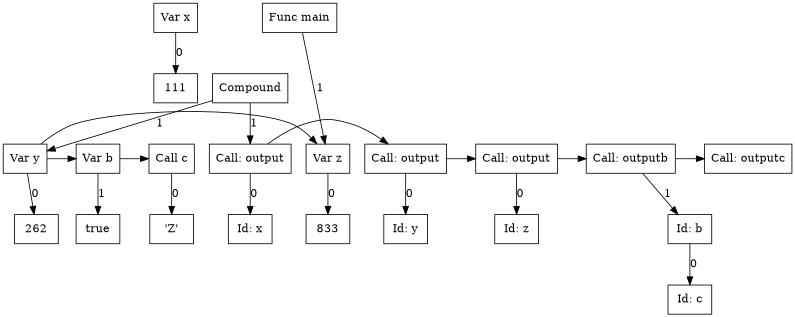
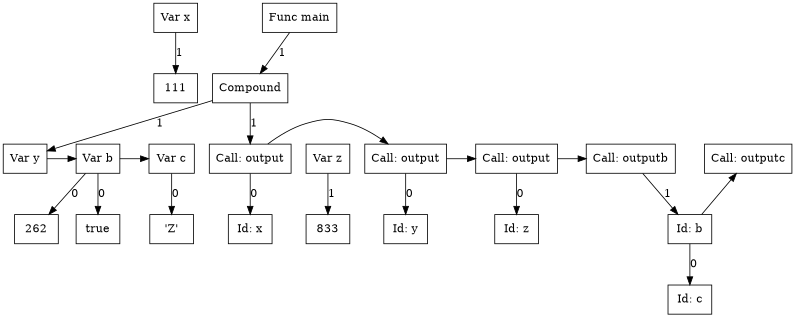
(180, 53) -> (180, 53)
(313, 84) -> (277, 50)
(154, 113) -> none
(172, 159) -> (172, 159)
(686, 159) -> (716, 197)
(30, 190) -> (70, 191)
(102, 194) -> (102, 194)
(332, 194) -> (332, 194)
